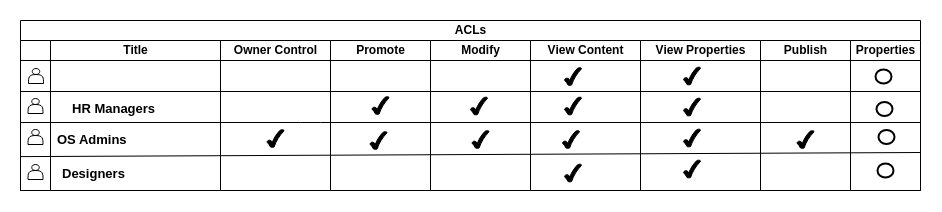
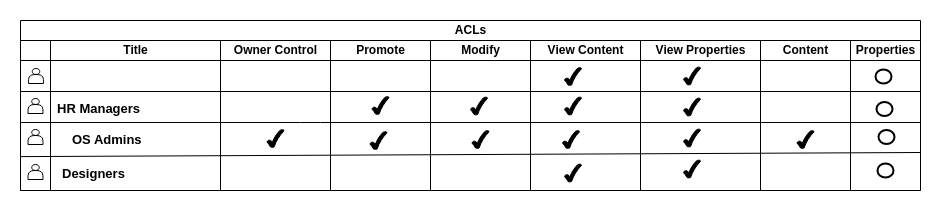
(806, 51) -> (806, 51)
(116, 108) -> (101, 108)
(96, 140) -> (111, 140)
